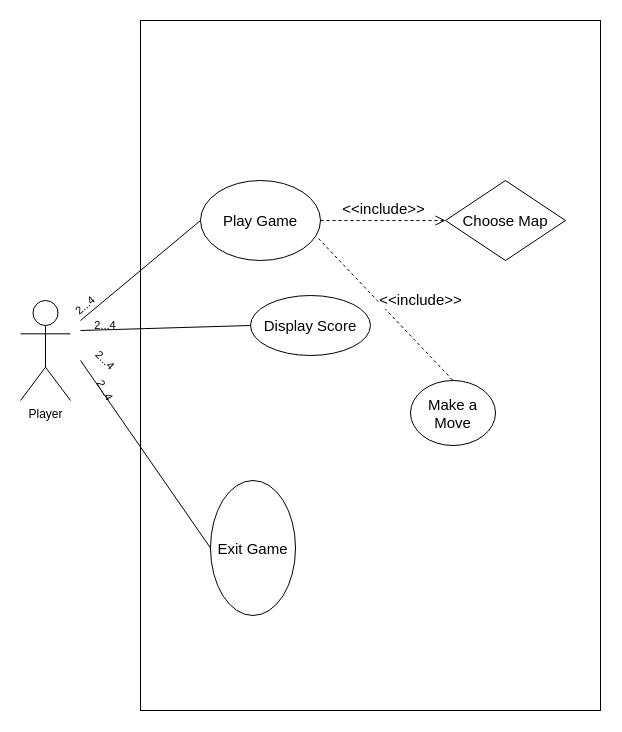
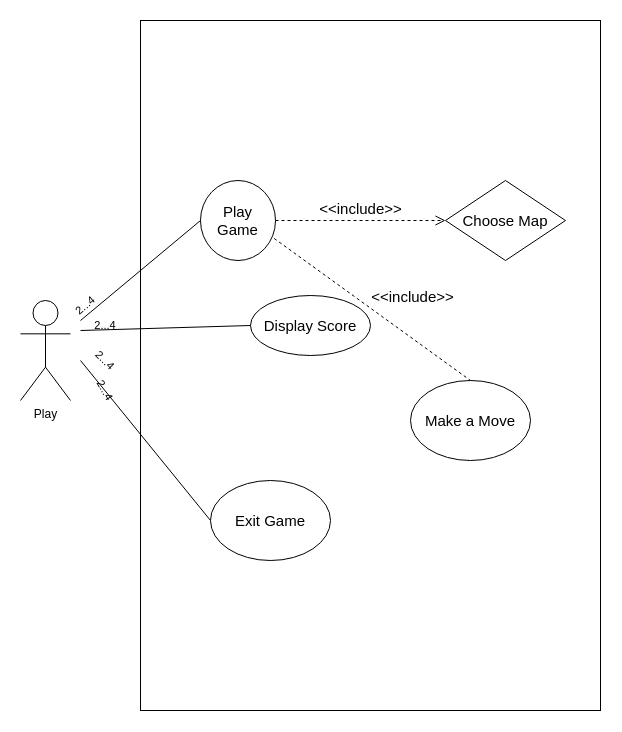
(261, 221) -> (238, 221)
(453, 413) -> (471, 421)
(46, 415) -> (46, 415)
(253, 548) -> (271, 521)
